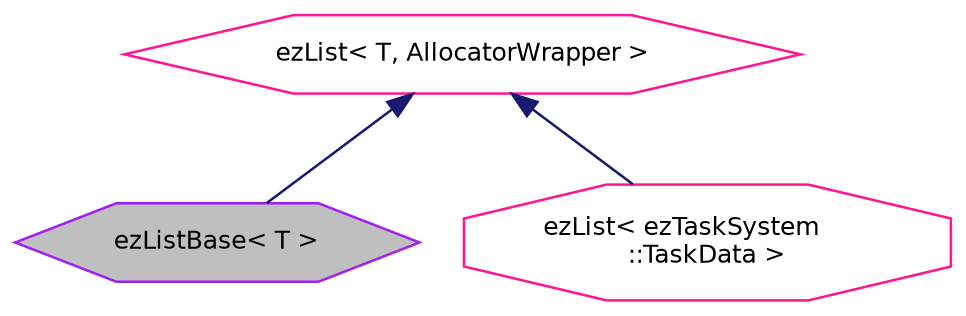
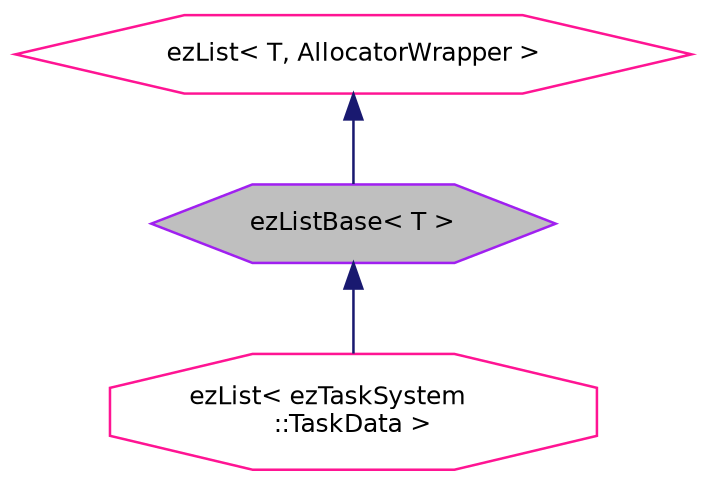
(583, 147) -> (353, 321)
